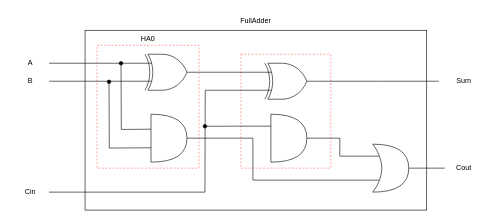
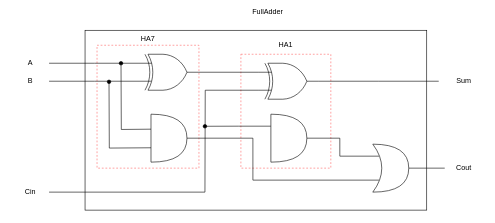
(256, 21) -> (268, 12)
(148, 39) -> (148, 39)
none -> (286, 45)
